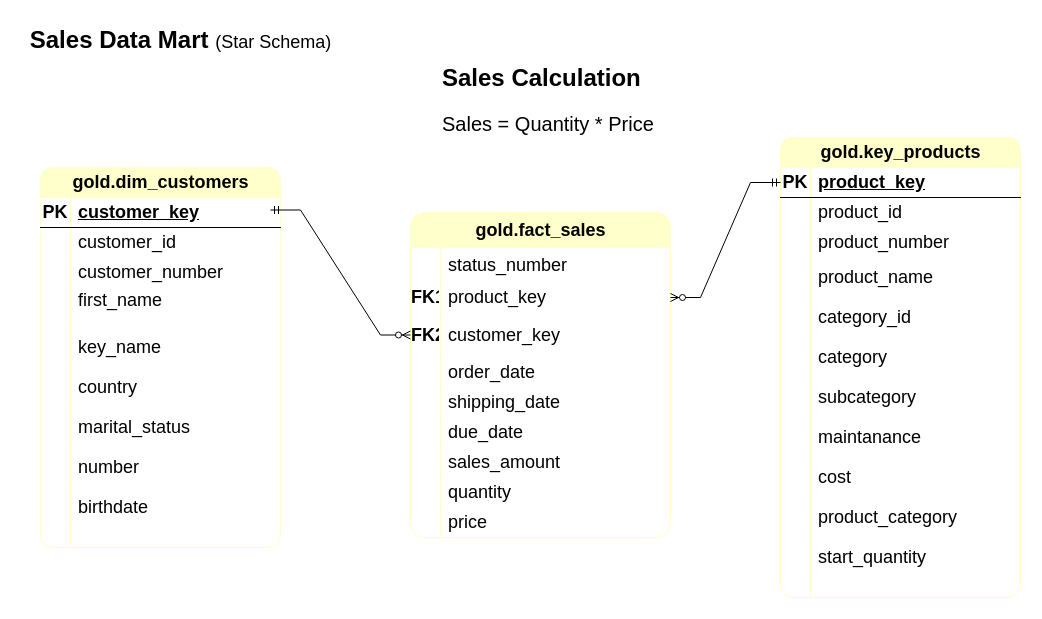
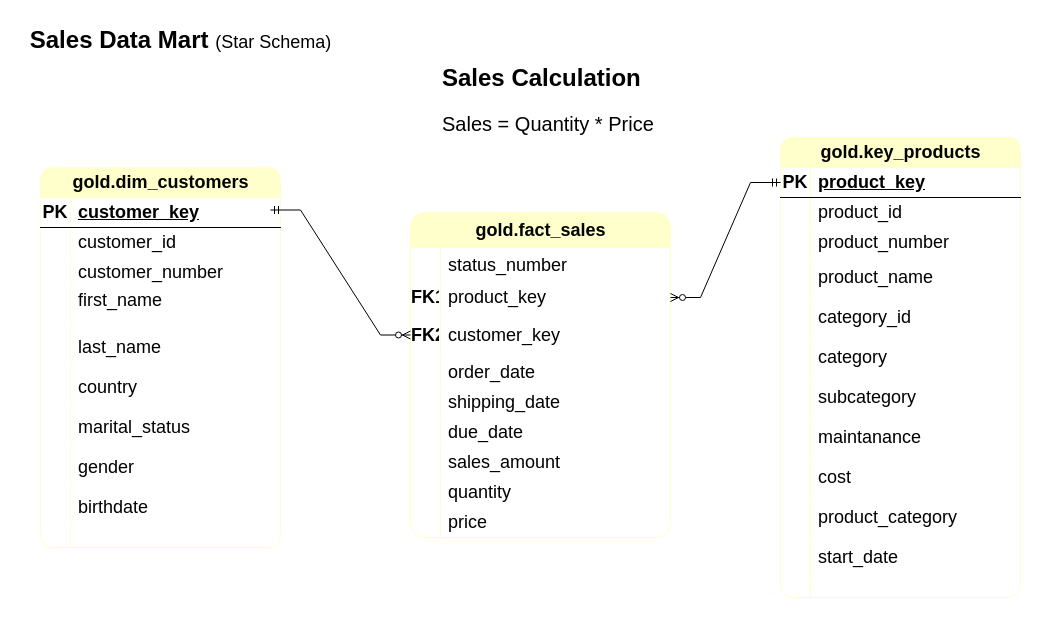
(119, 348) -> (122, 348)
(109, 468) -> (109, 468)
(887, 558) -> (869, 558)
